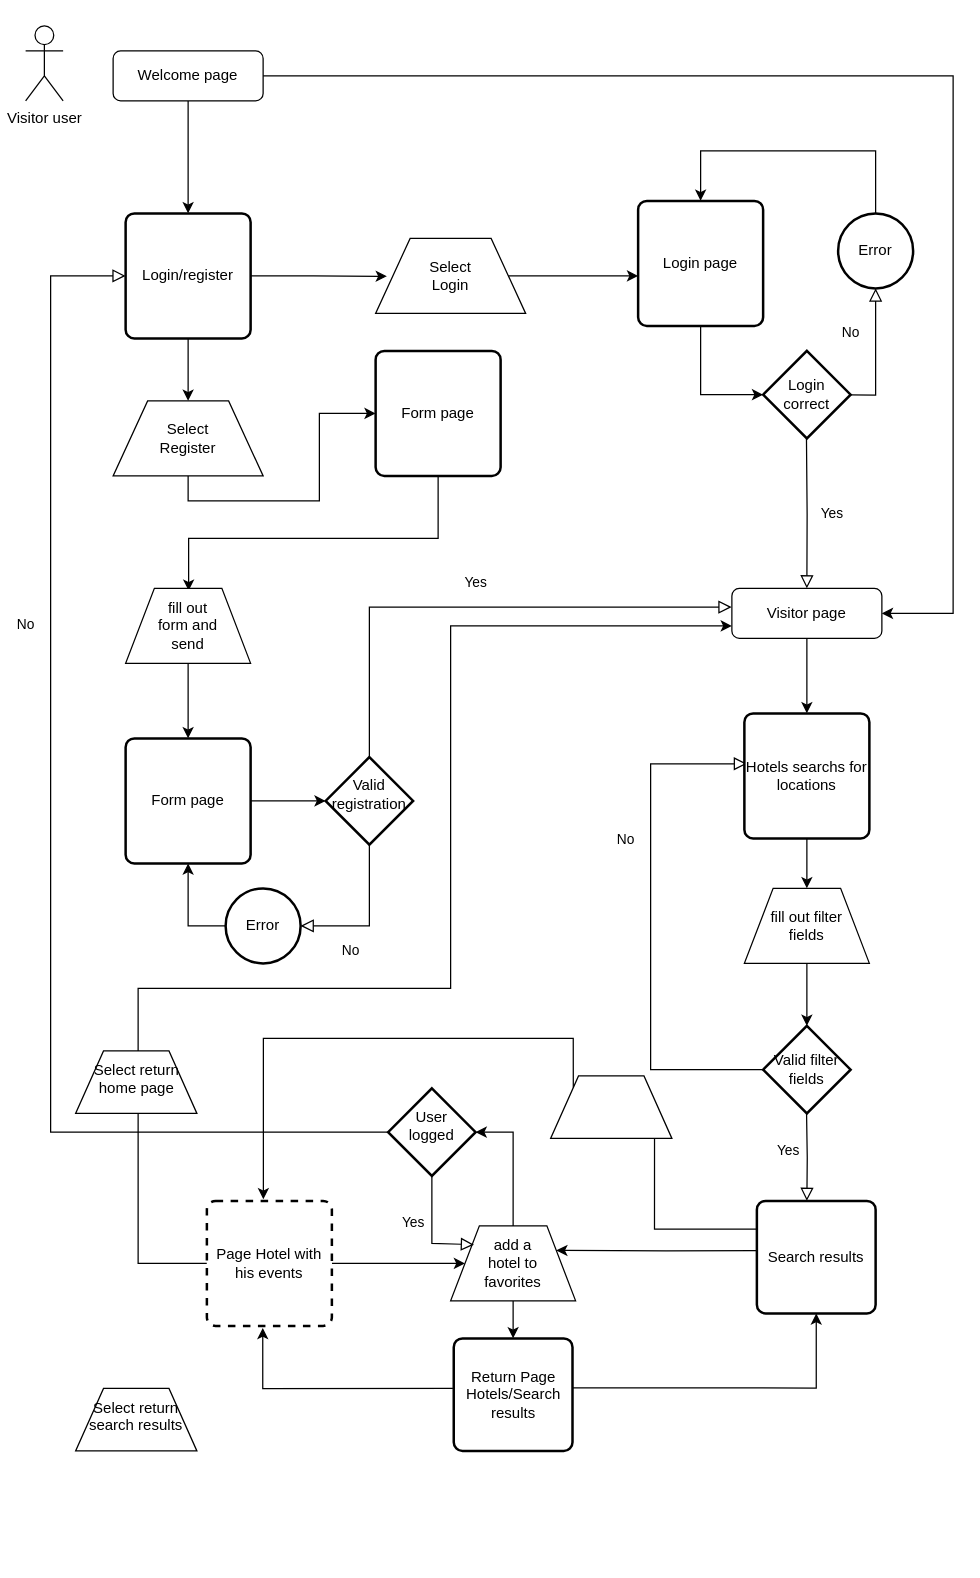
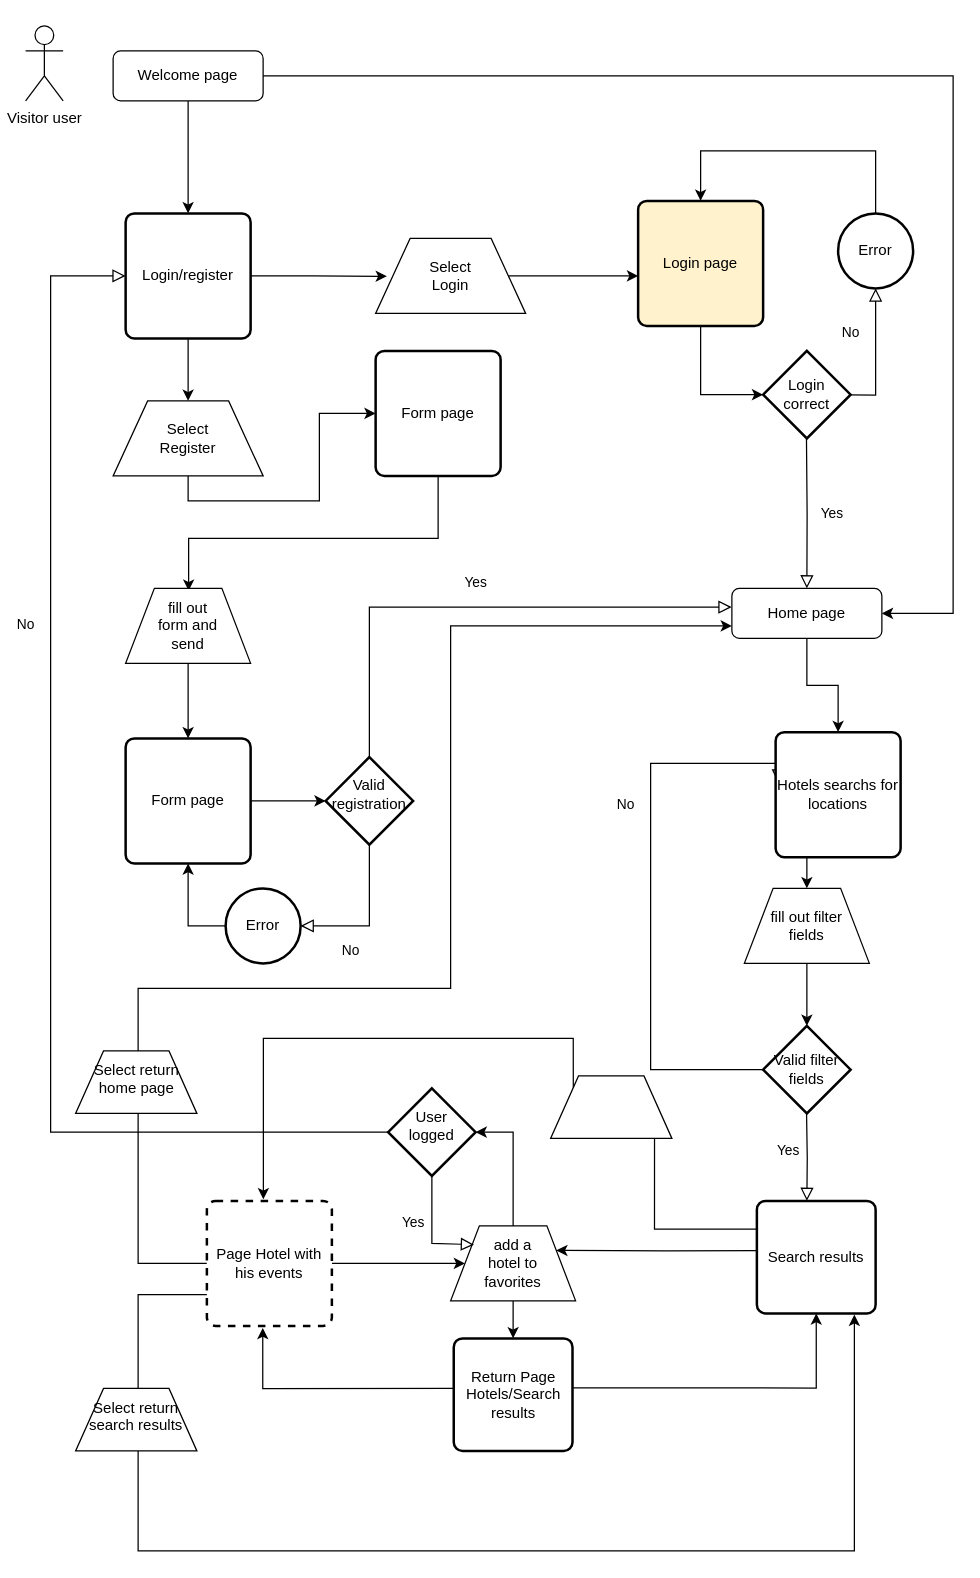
(701, 263) -> (701, 263)
(807, 613) -> (807, 613)
(807, 776) -> (838, 794)
none -> (559, 1551)
